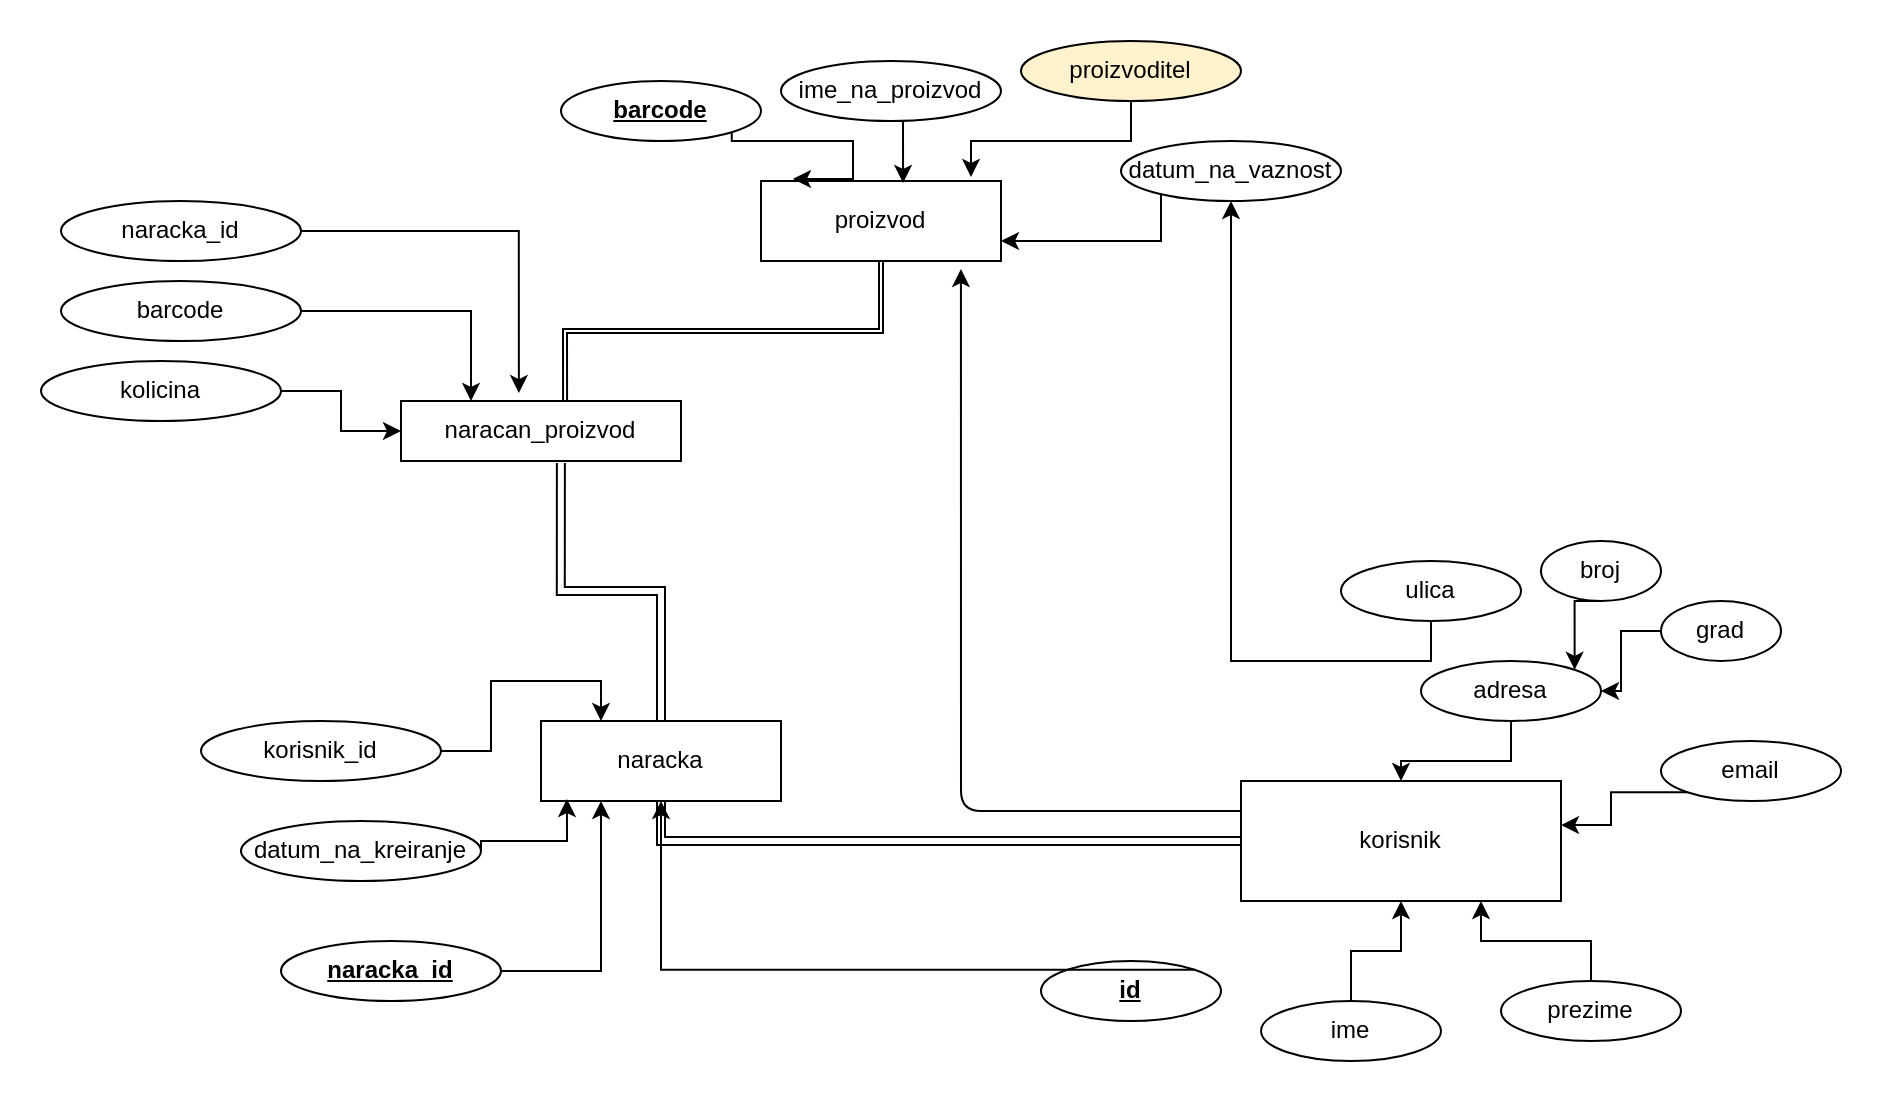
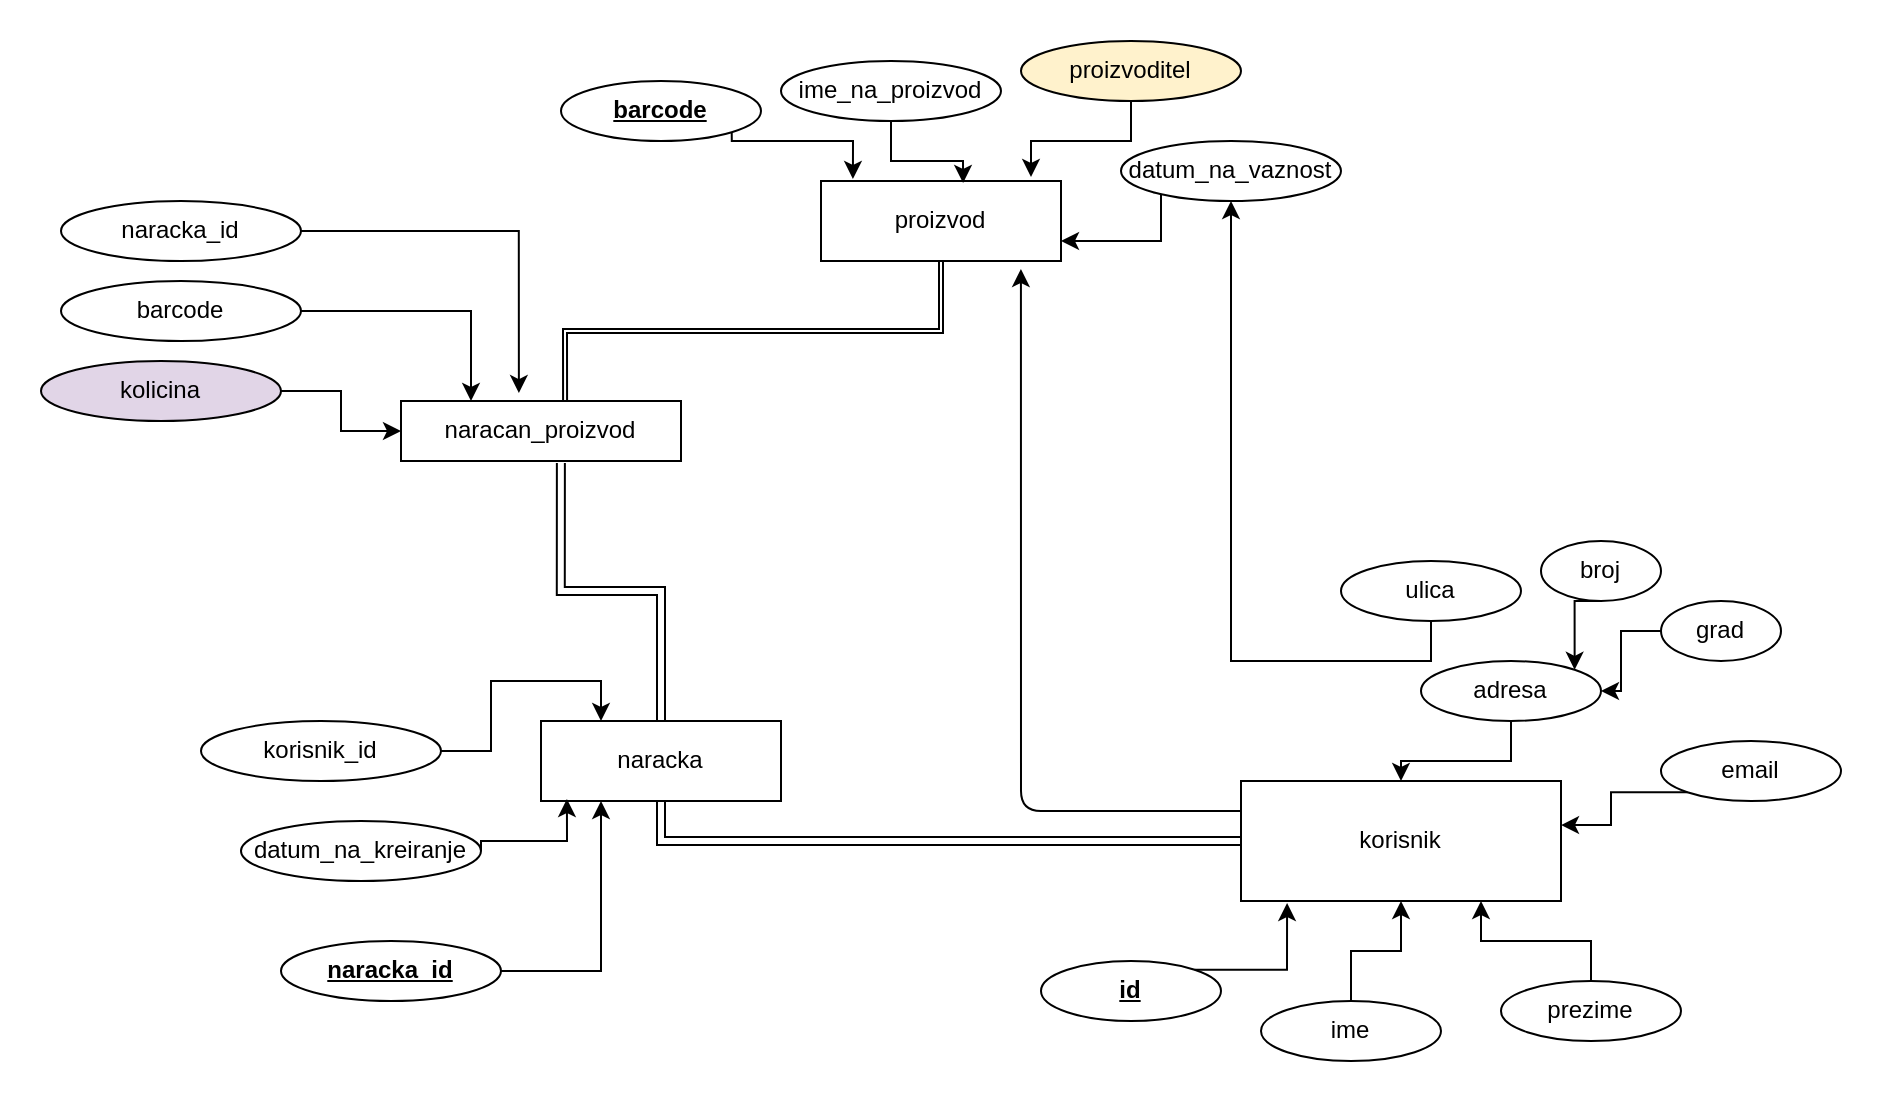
(881, 221) -> (941, 221)
(161, 391) -> (161, 391)
(850, 970) -> (1268, 970)
